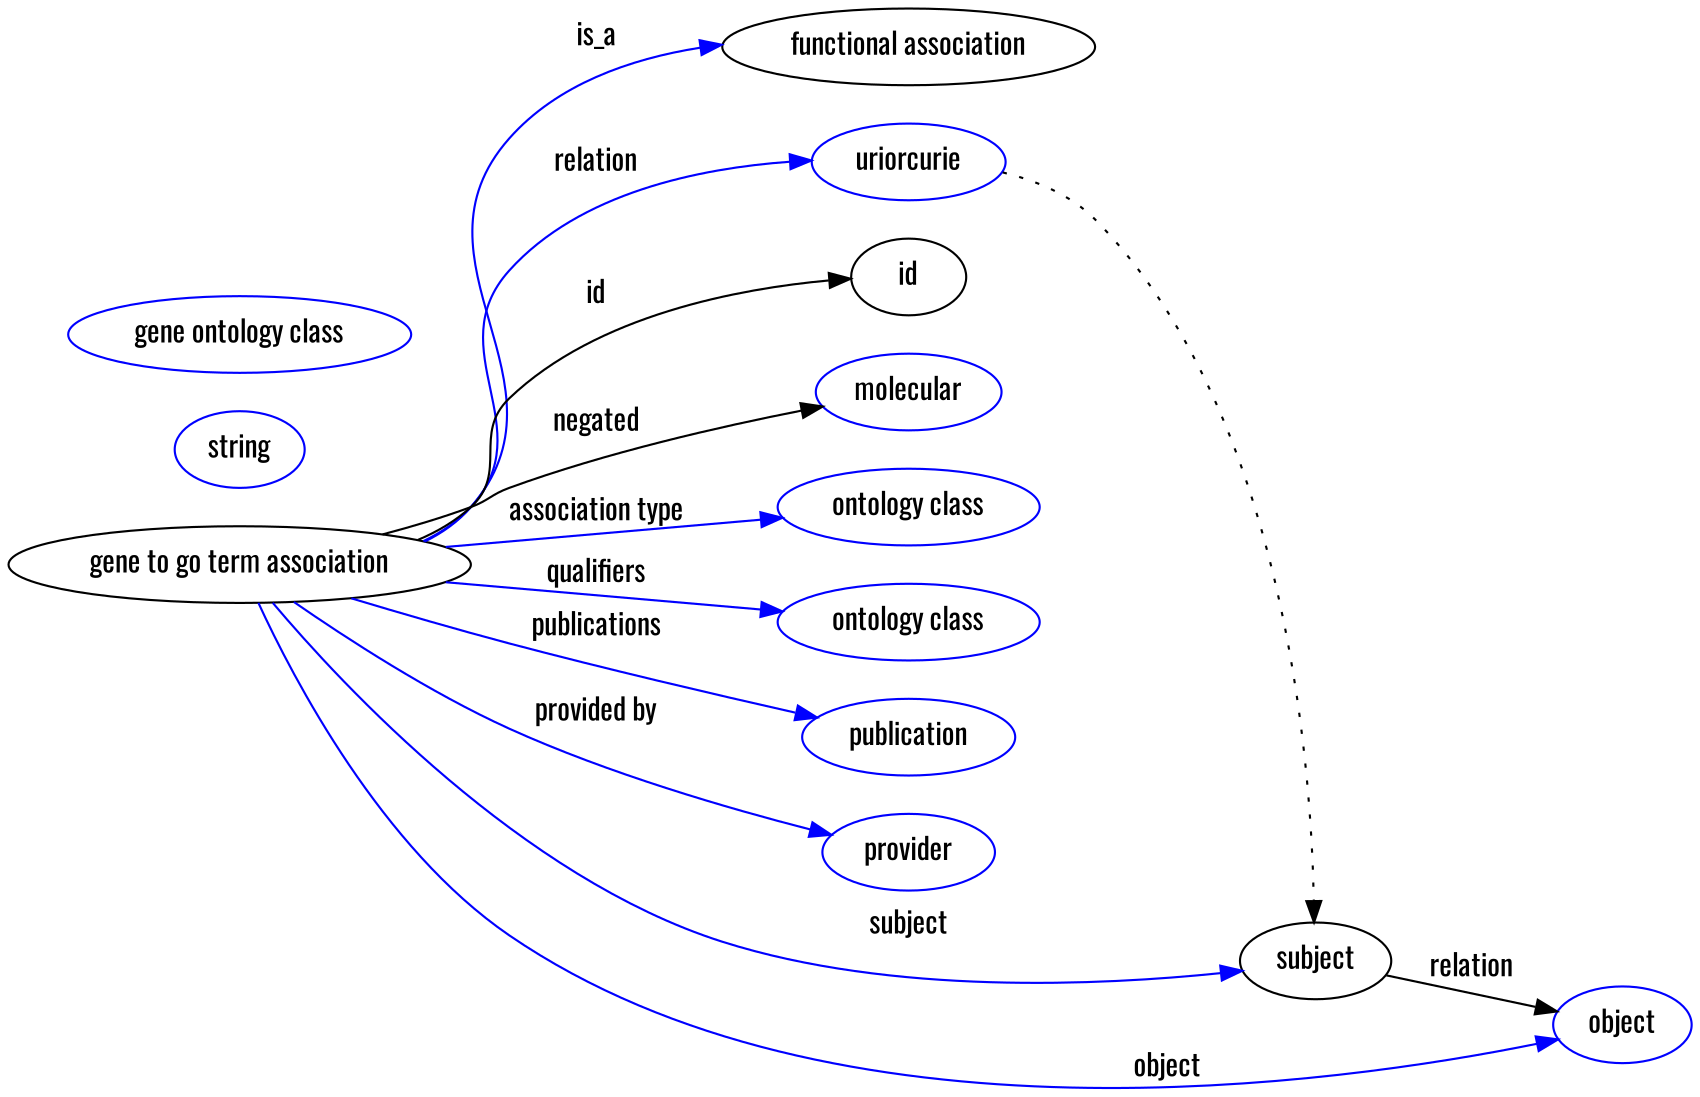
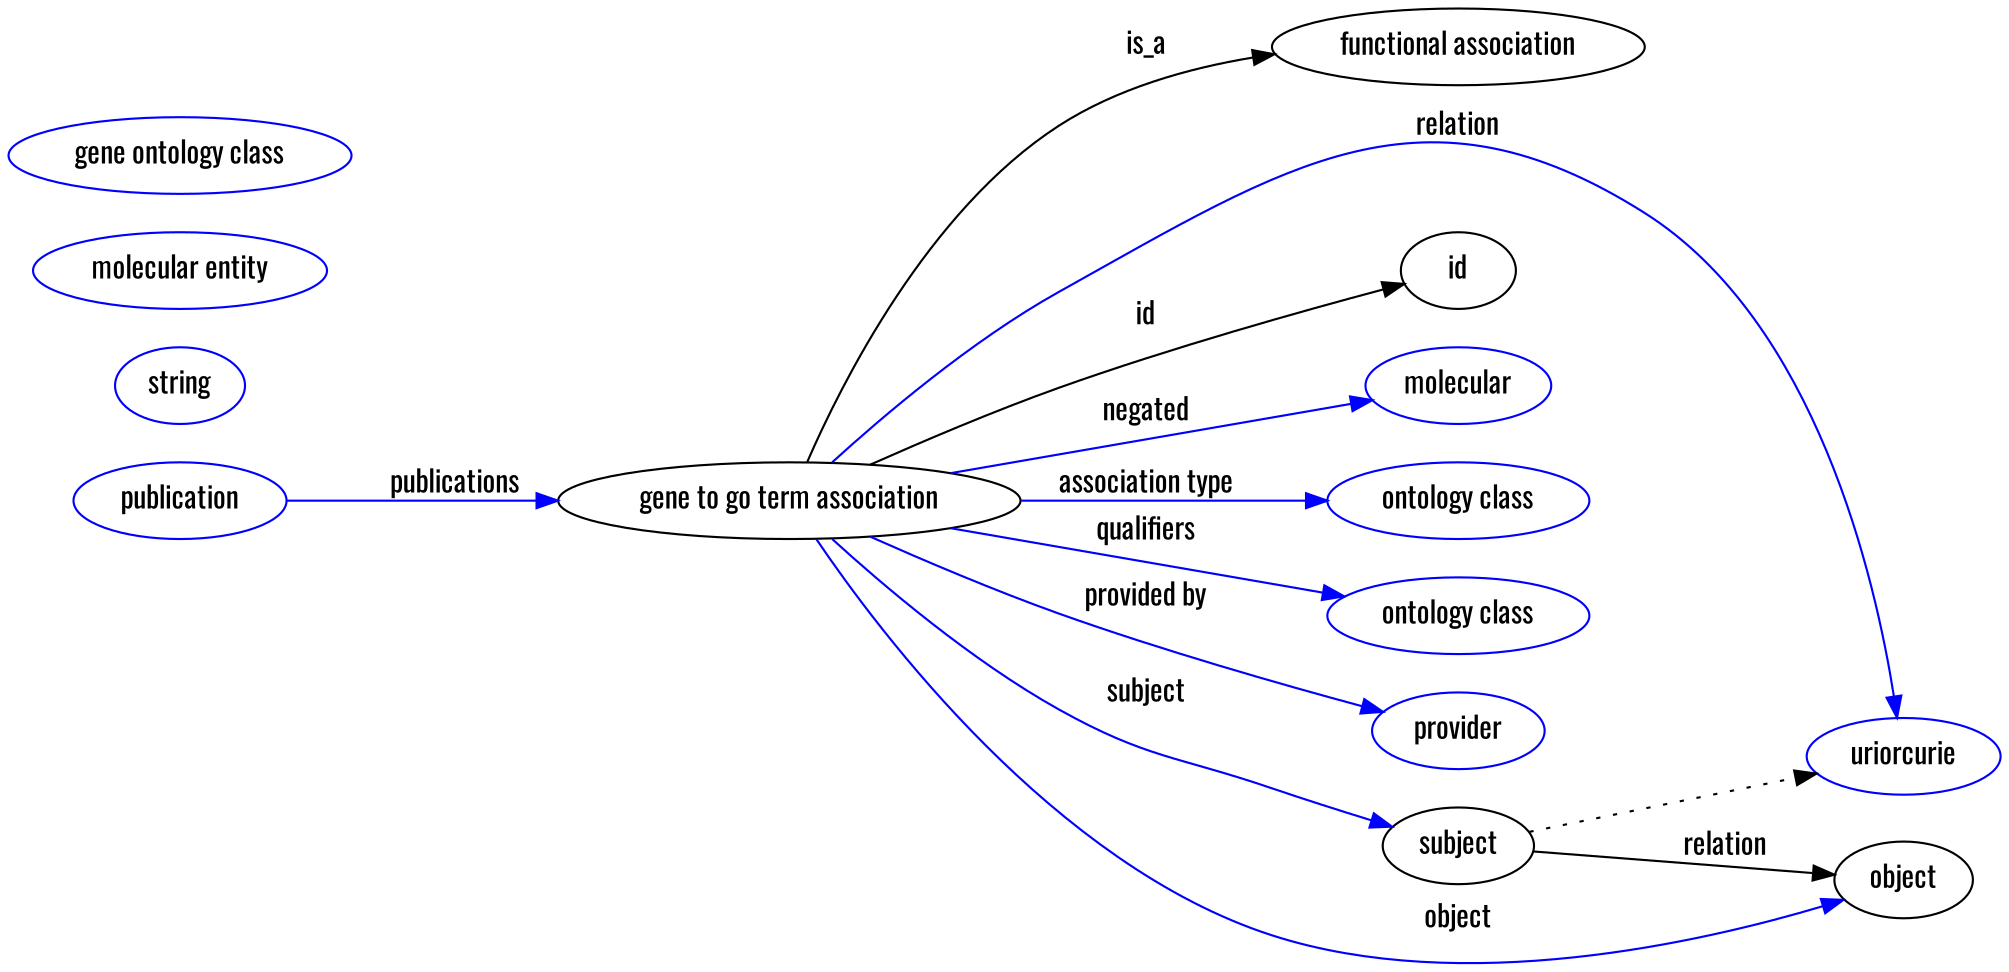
(474, 246) -> (976, 196)
none -> (180, 271)
(589, 462) -> (1151, 438)
(1249, 489) -> (1662, 805)
(572, 660) -> (412, 501)
(1622, 1025) -> (1904, 880)
